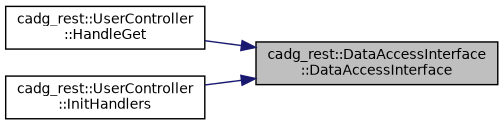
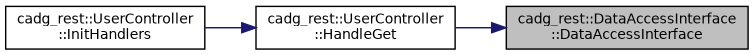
(223, 83) -> (223, 28)
